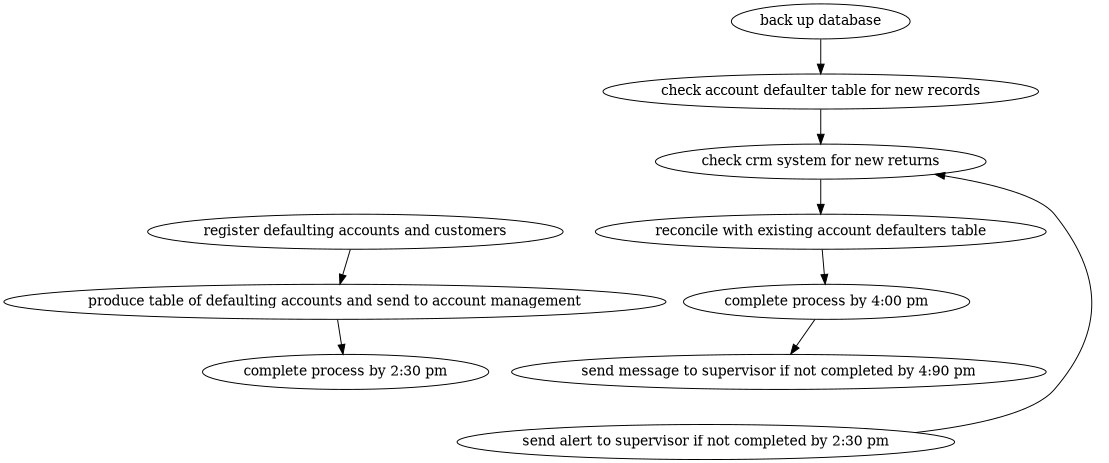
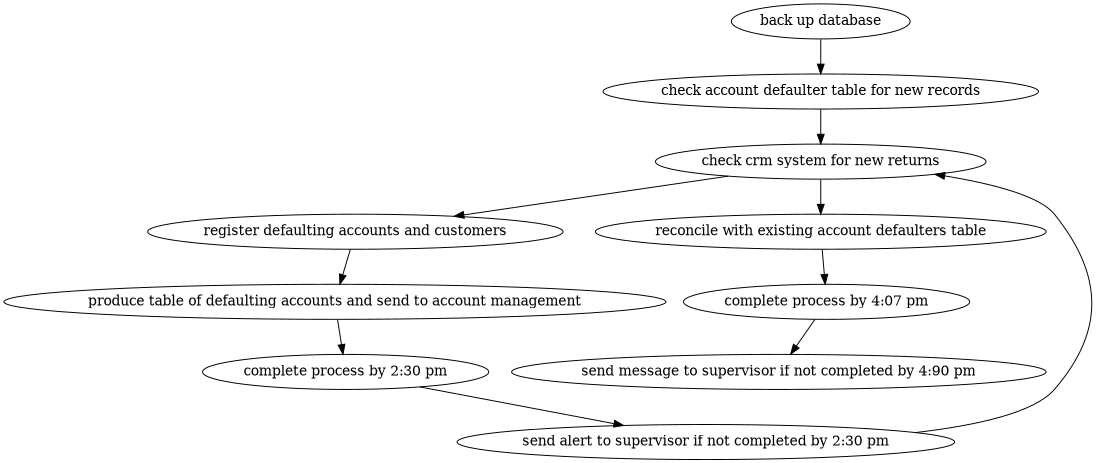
none -> (596, 196)
(827, 302) -> (827, 302)
none -> (517, 405)
